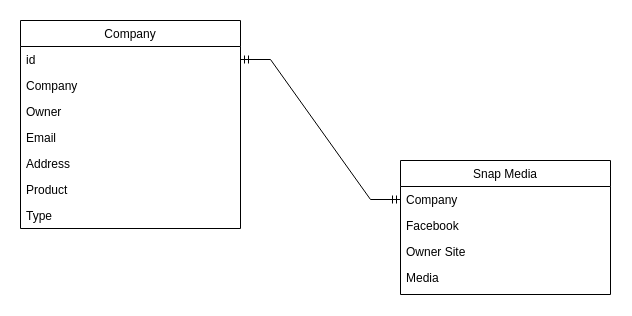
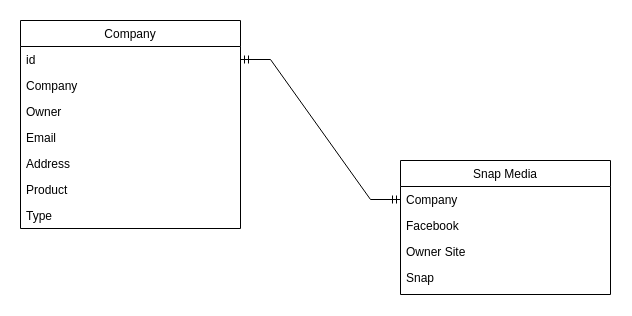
(421, 278) -> (419, 278)
